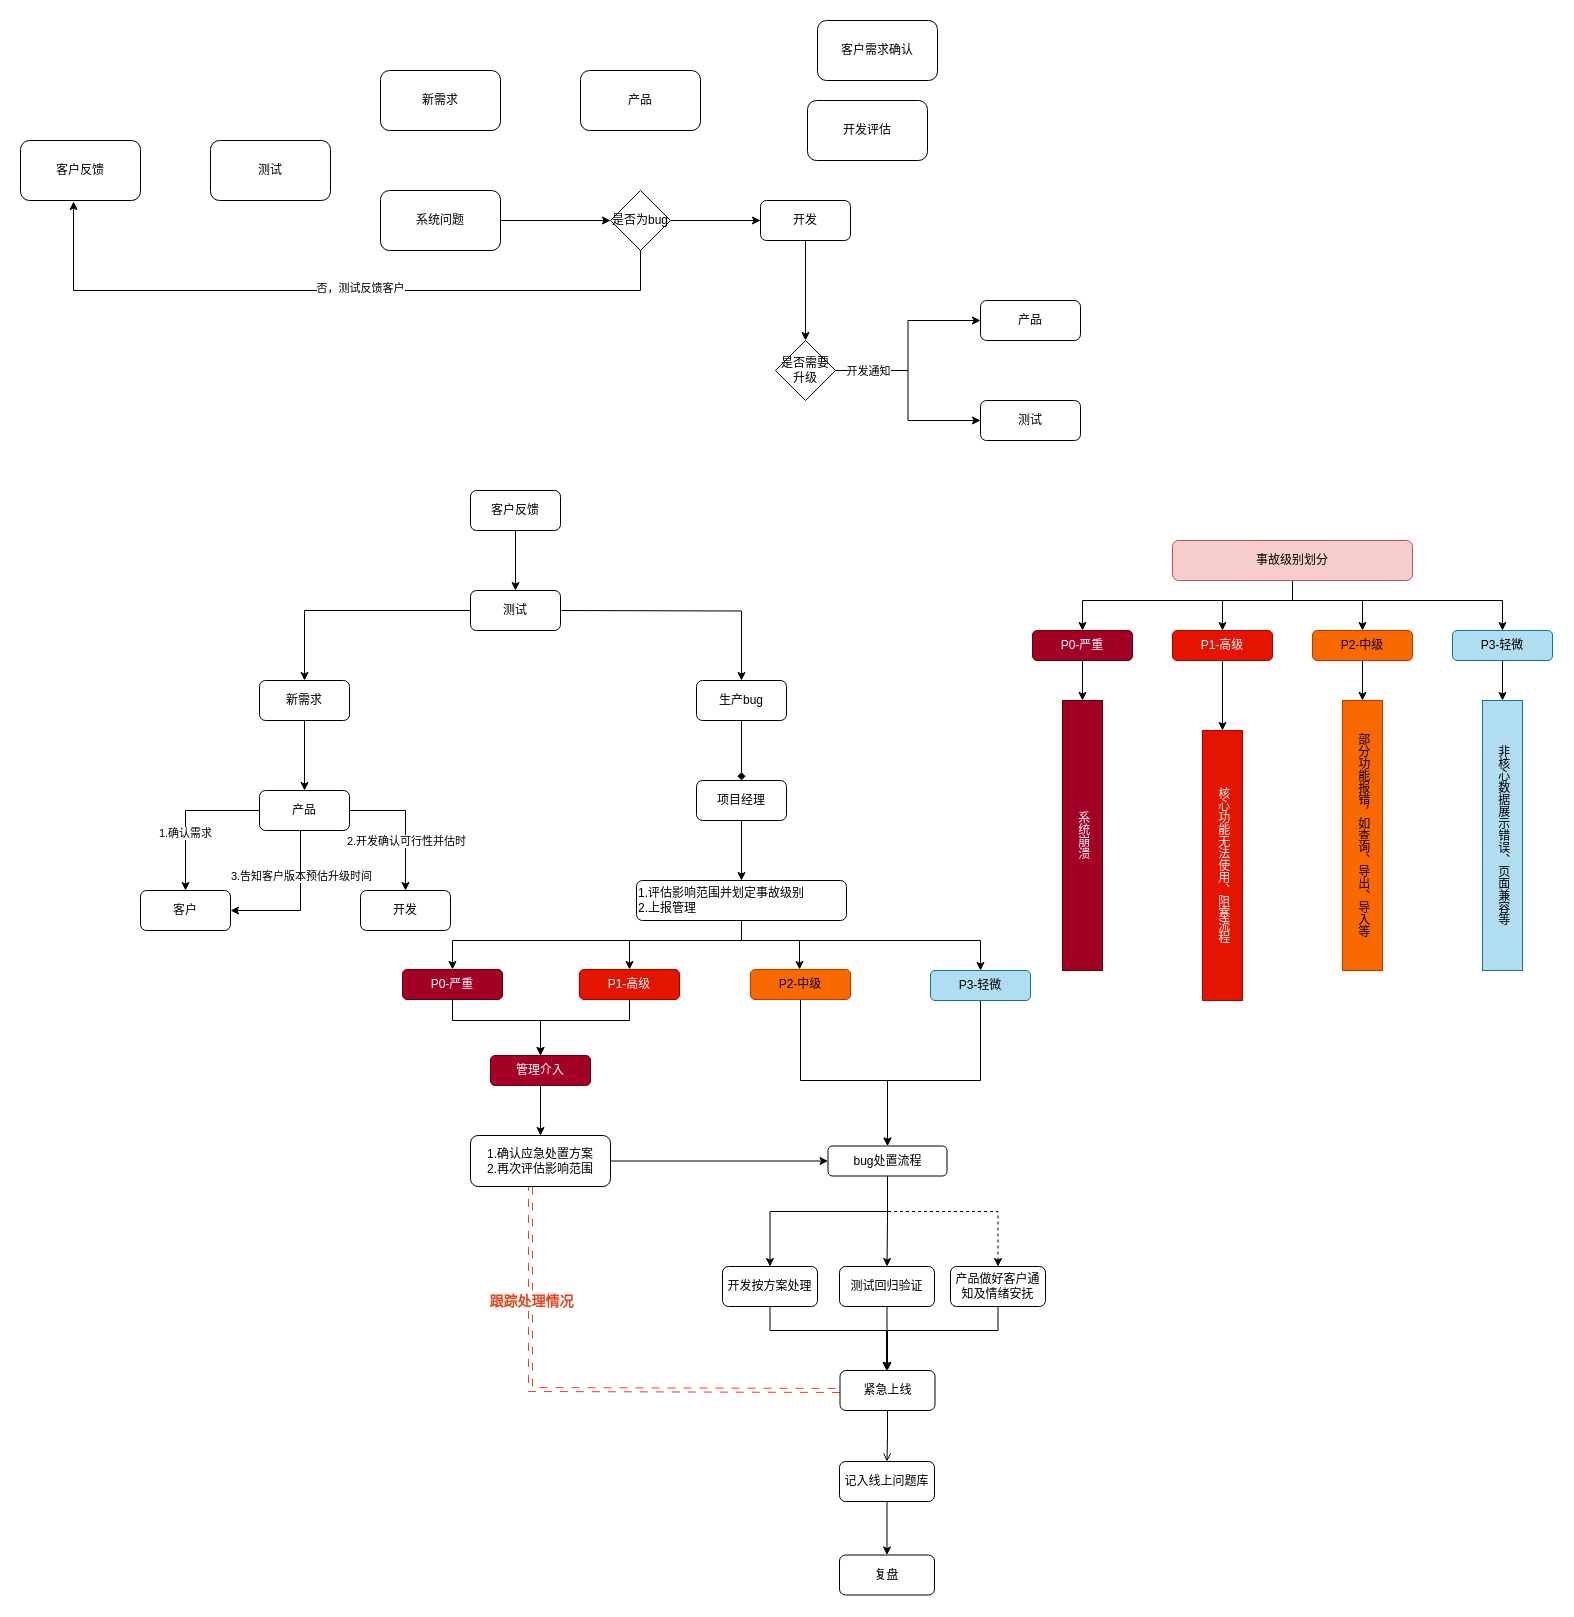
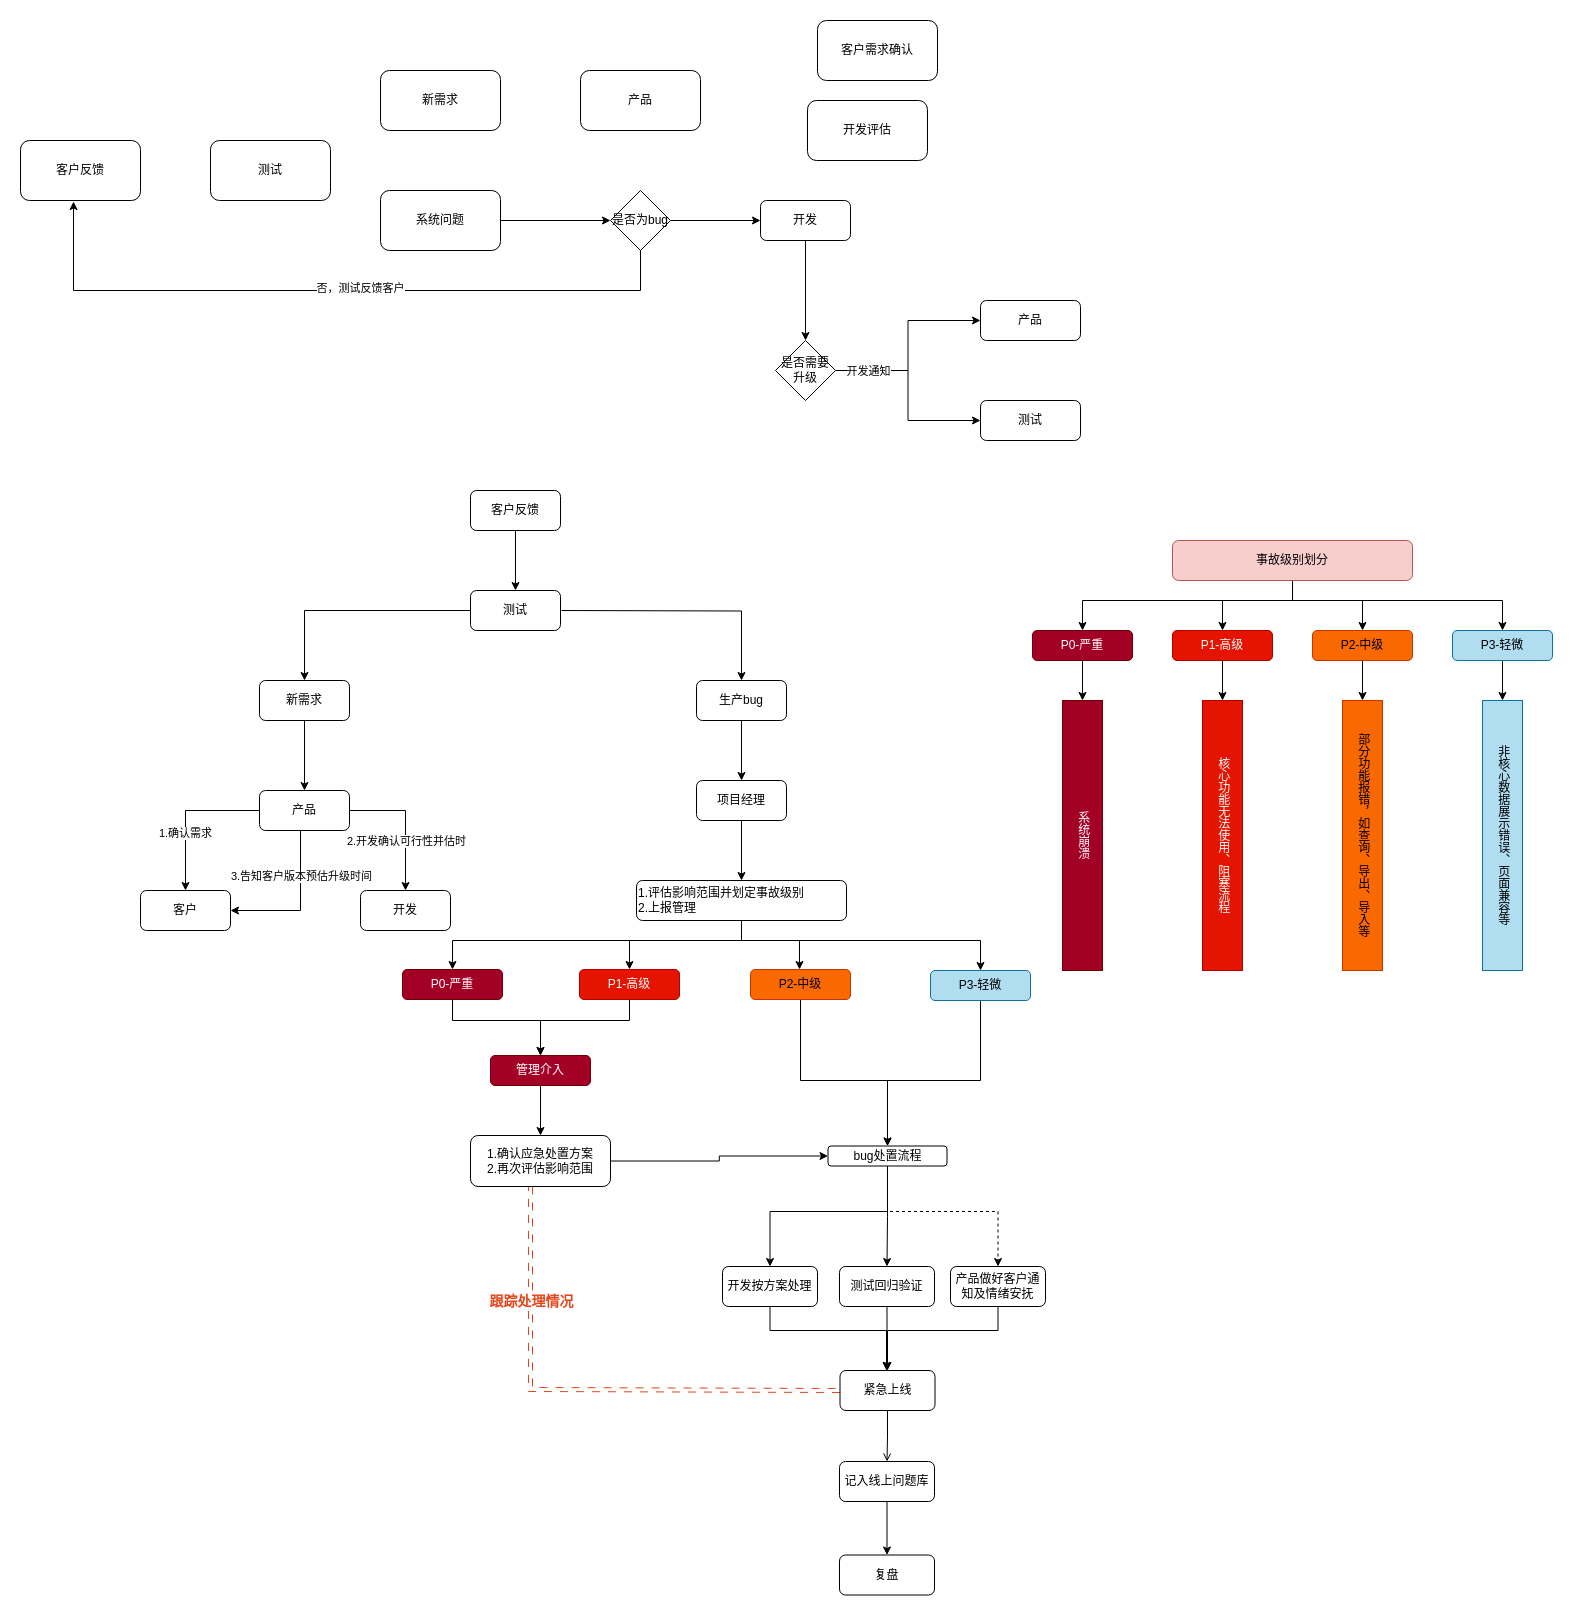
(742, 771) -> (742, 772)
(1223, 866) -> (1223, 836)
(888, 1161) -> (888, 1156)
